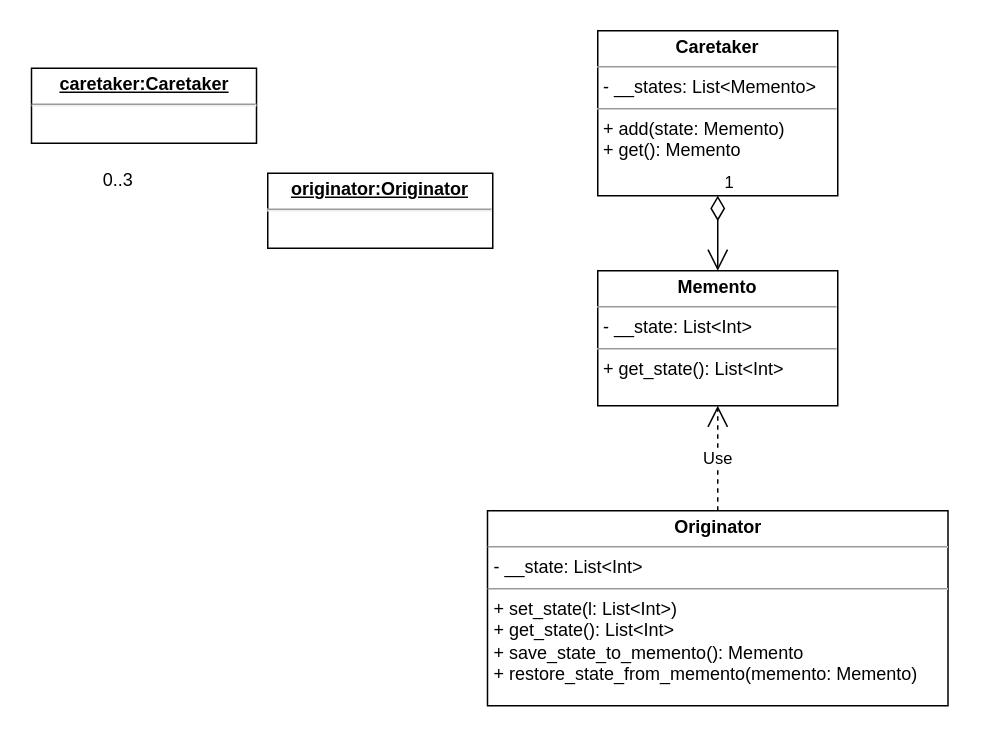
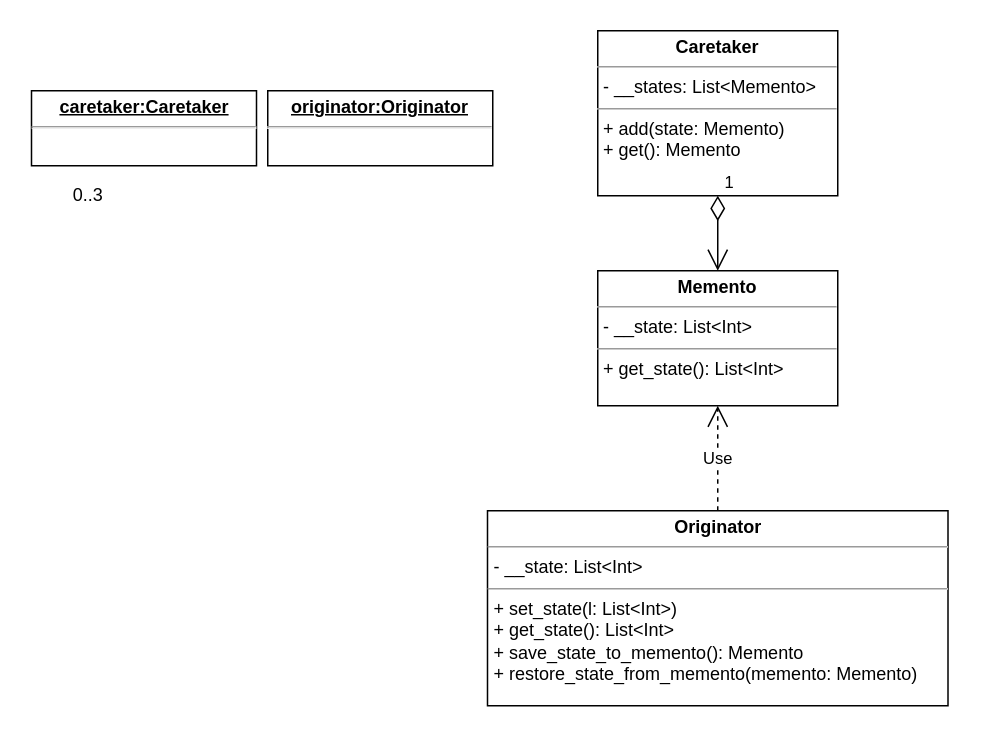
(144, 106) -> (144, 128)
(118, 181) -> (88, 196)
(380, 211) -> (380, 128)
